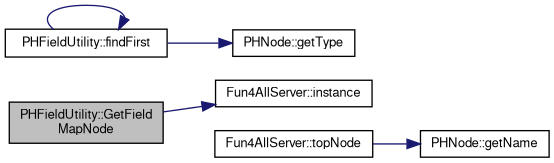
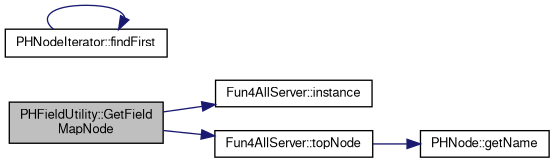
(86, 43) -> (86, 43)
(294, 43) -> none
none -> (182, 132)
